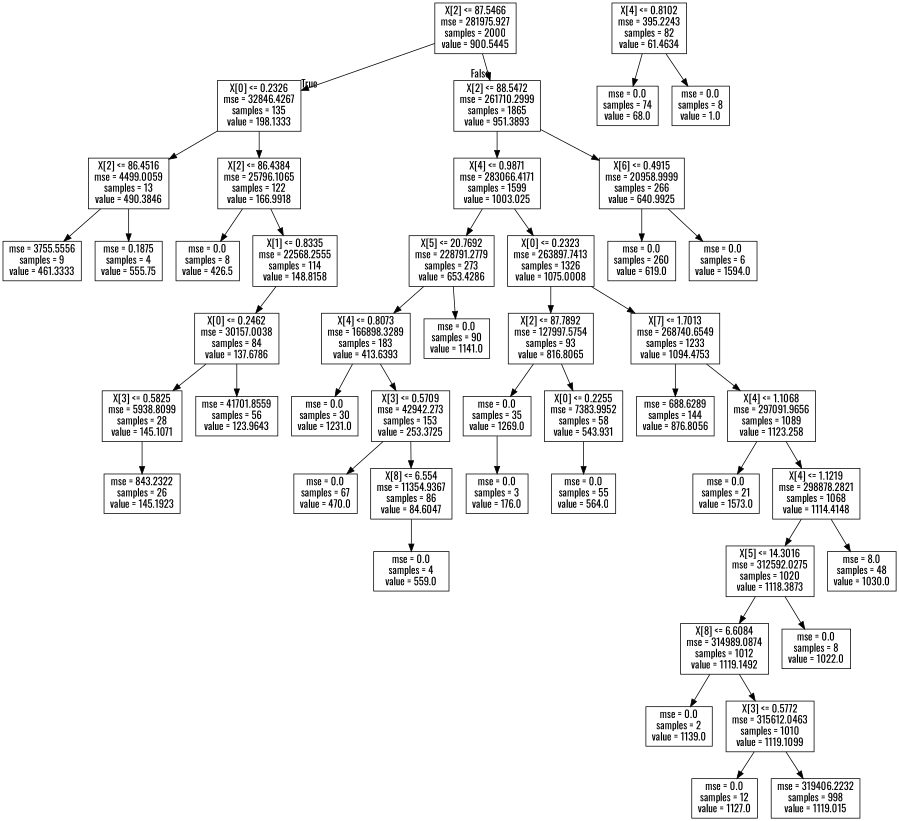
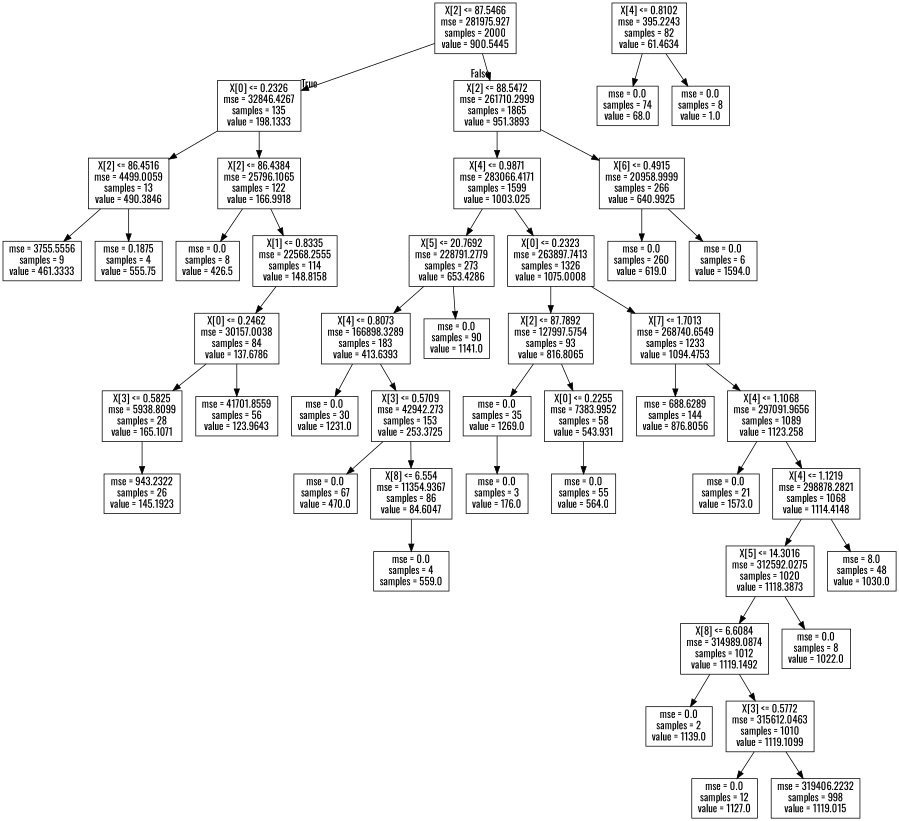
(142, 416) -> (142, 416)
(142, 494) -> (142, 494)
(411, 571) -> (411, 571)
